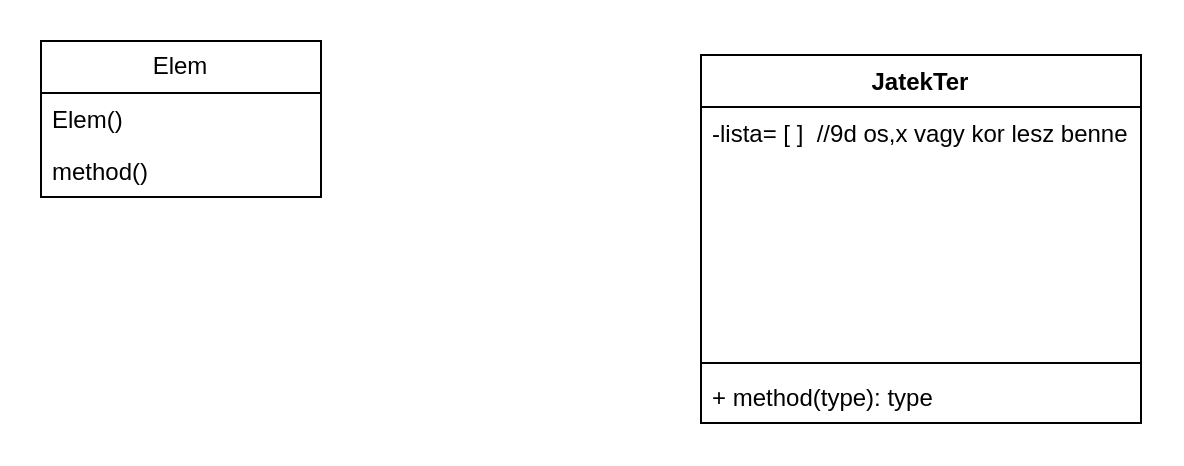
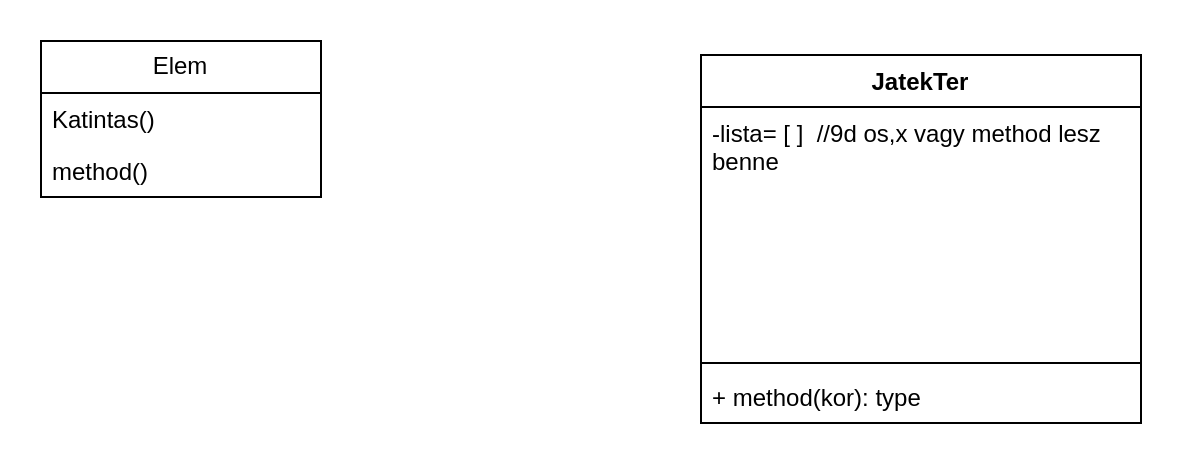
(90, 121) -> (117, 121)
(923, 150) -> (923, 150)
(838, 399) -> (831, 399)
